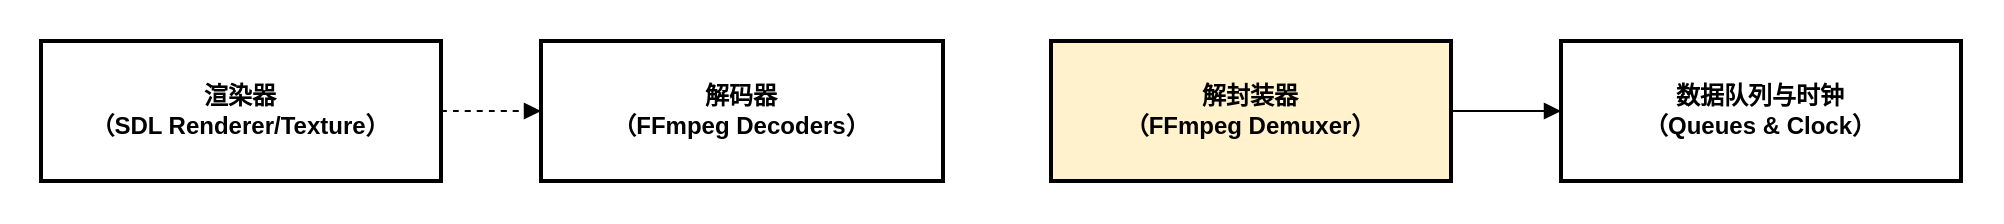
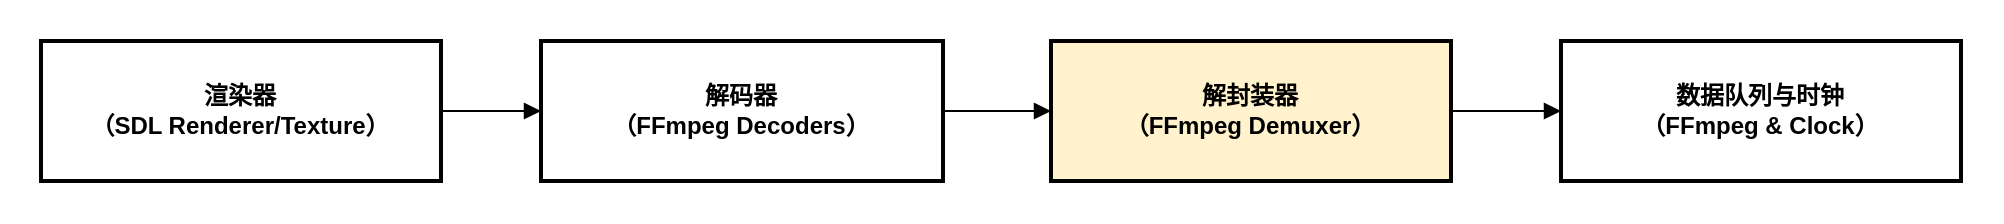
(485, 111) -> (485, 111)
none -> (989, 111)
(1761, 111) -> (1761, 111)
